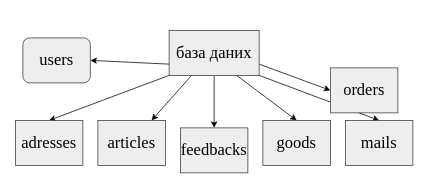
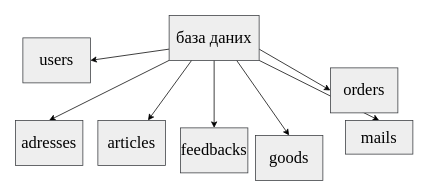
(214, 53) -> (214, 38)
(57, 60) -> (57, 60)
(297, 143) -> (289, 158)
(379, 143) -> (379, 137)
